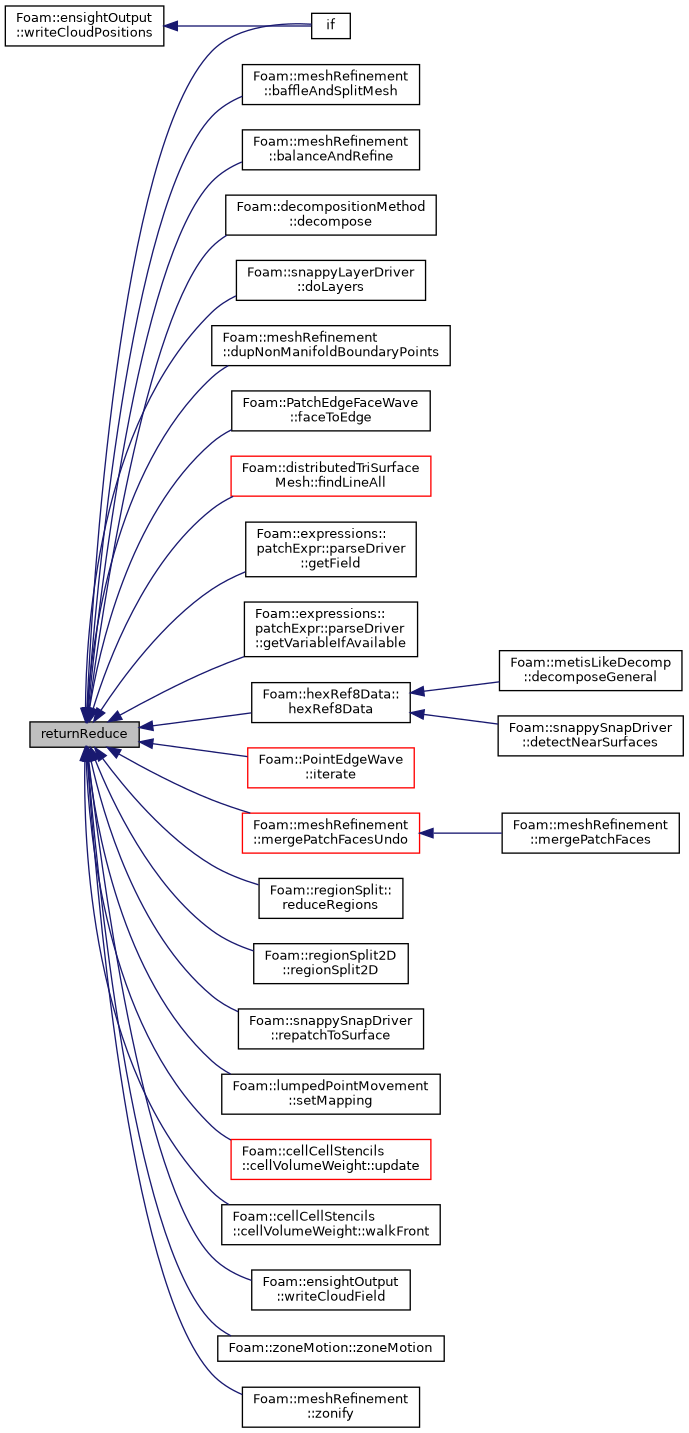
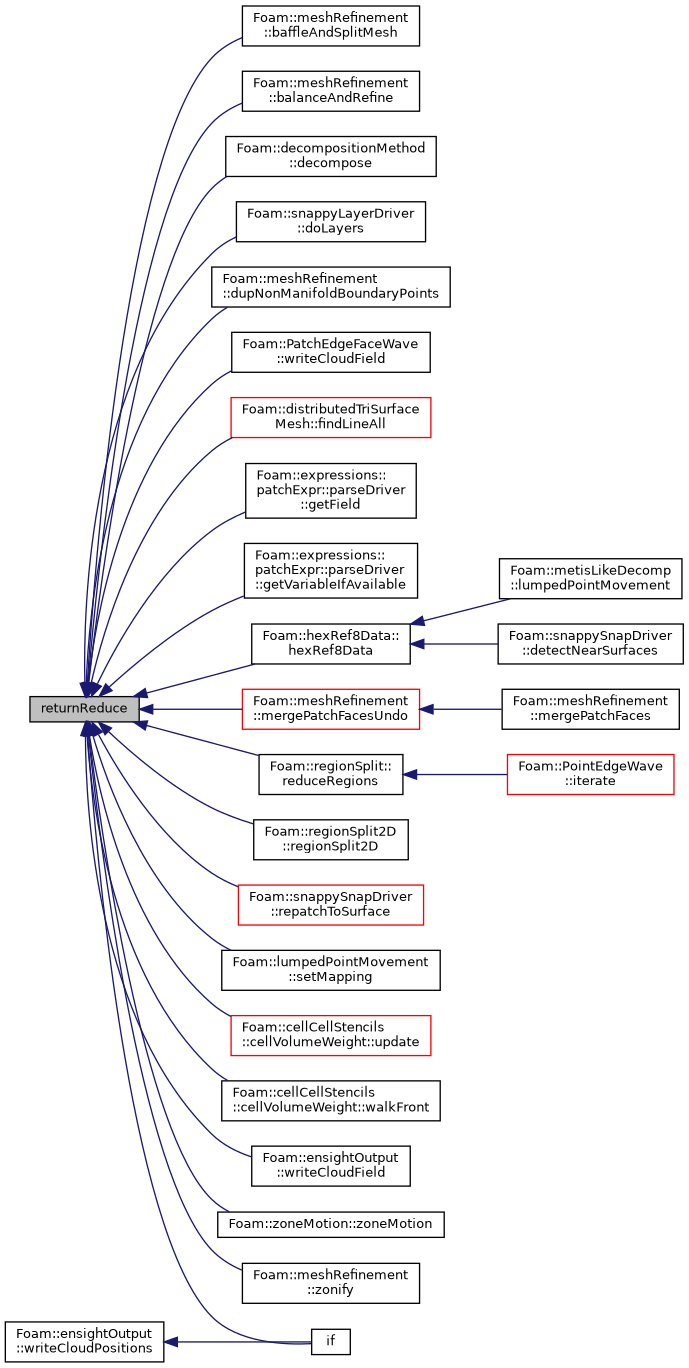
(331, 411) -> (331, 352)
(591, 671) -> (591, 579)
(200, 750) -> (462, 775)
(331, 1029) -> (331, 905)
